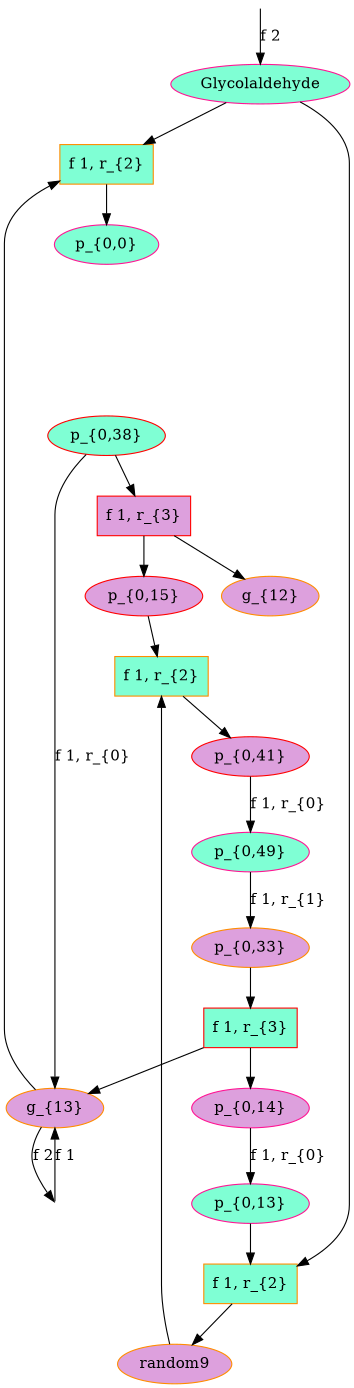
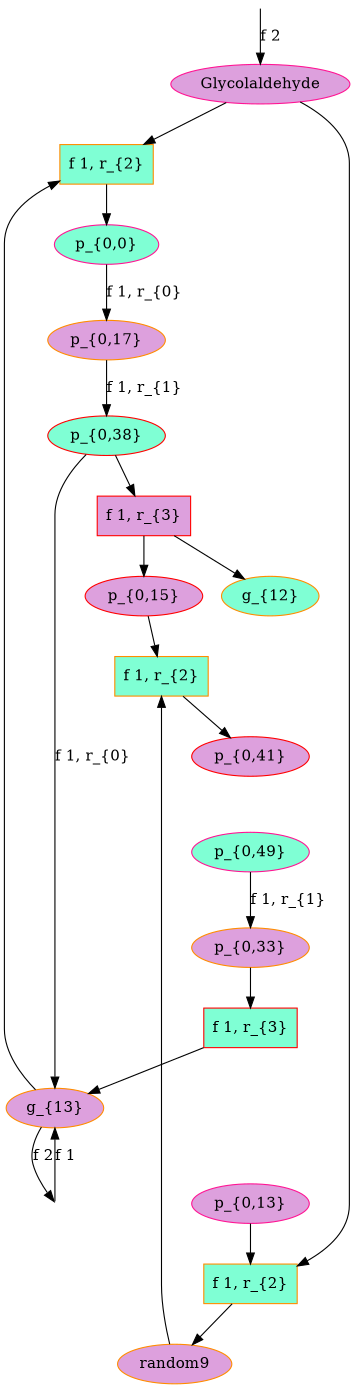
(260, 84) -> (260, 84)
none -> (107, 340)
(270, 596) -> (270, 596)
(250, 799) -> none
(250, 1108) -> none
(250, 1204) -> (250, 1204)
